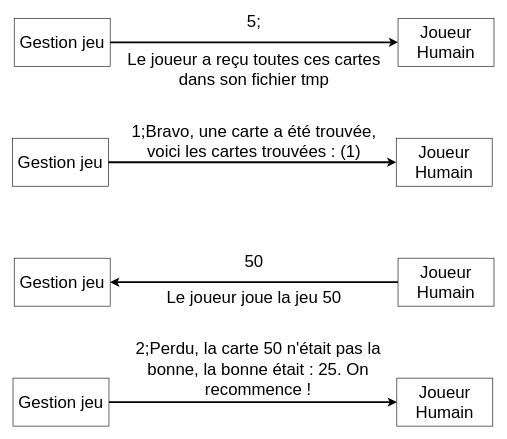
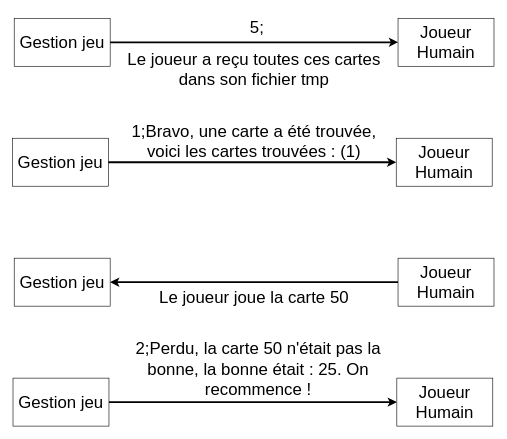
(254, 21) -> (257, 27)
(254, 261) -> none
(254, 297) -> (254, 297)
